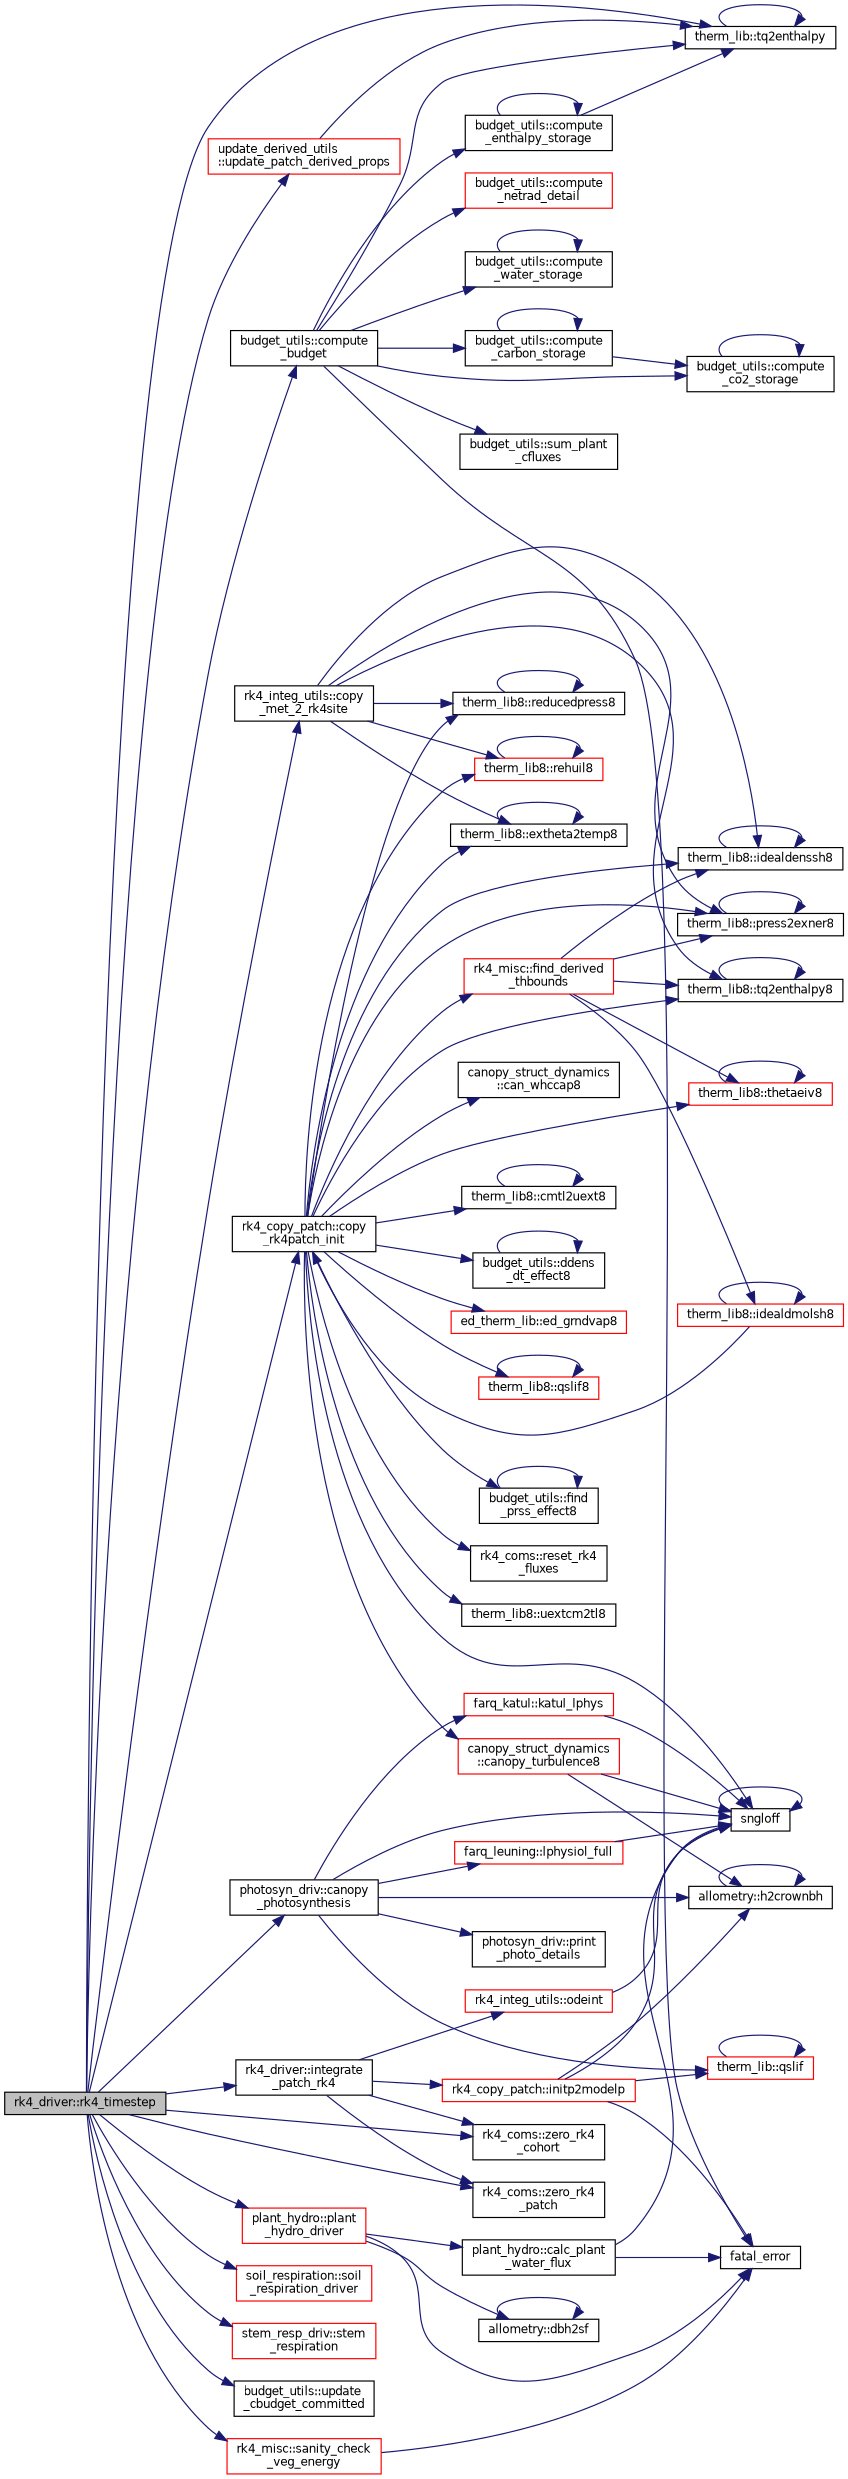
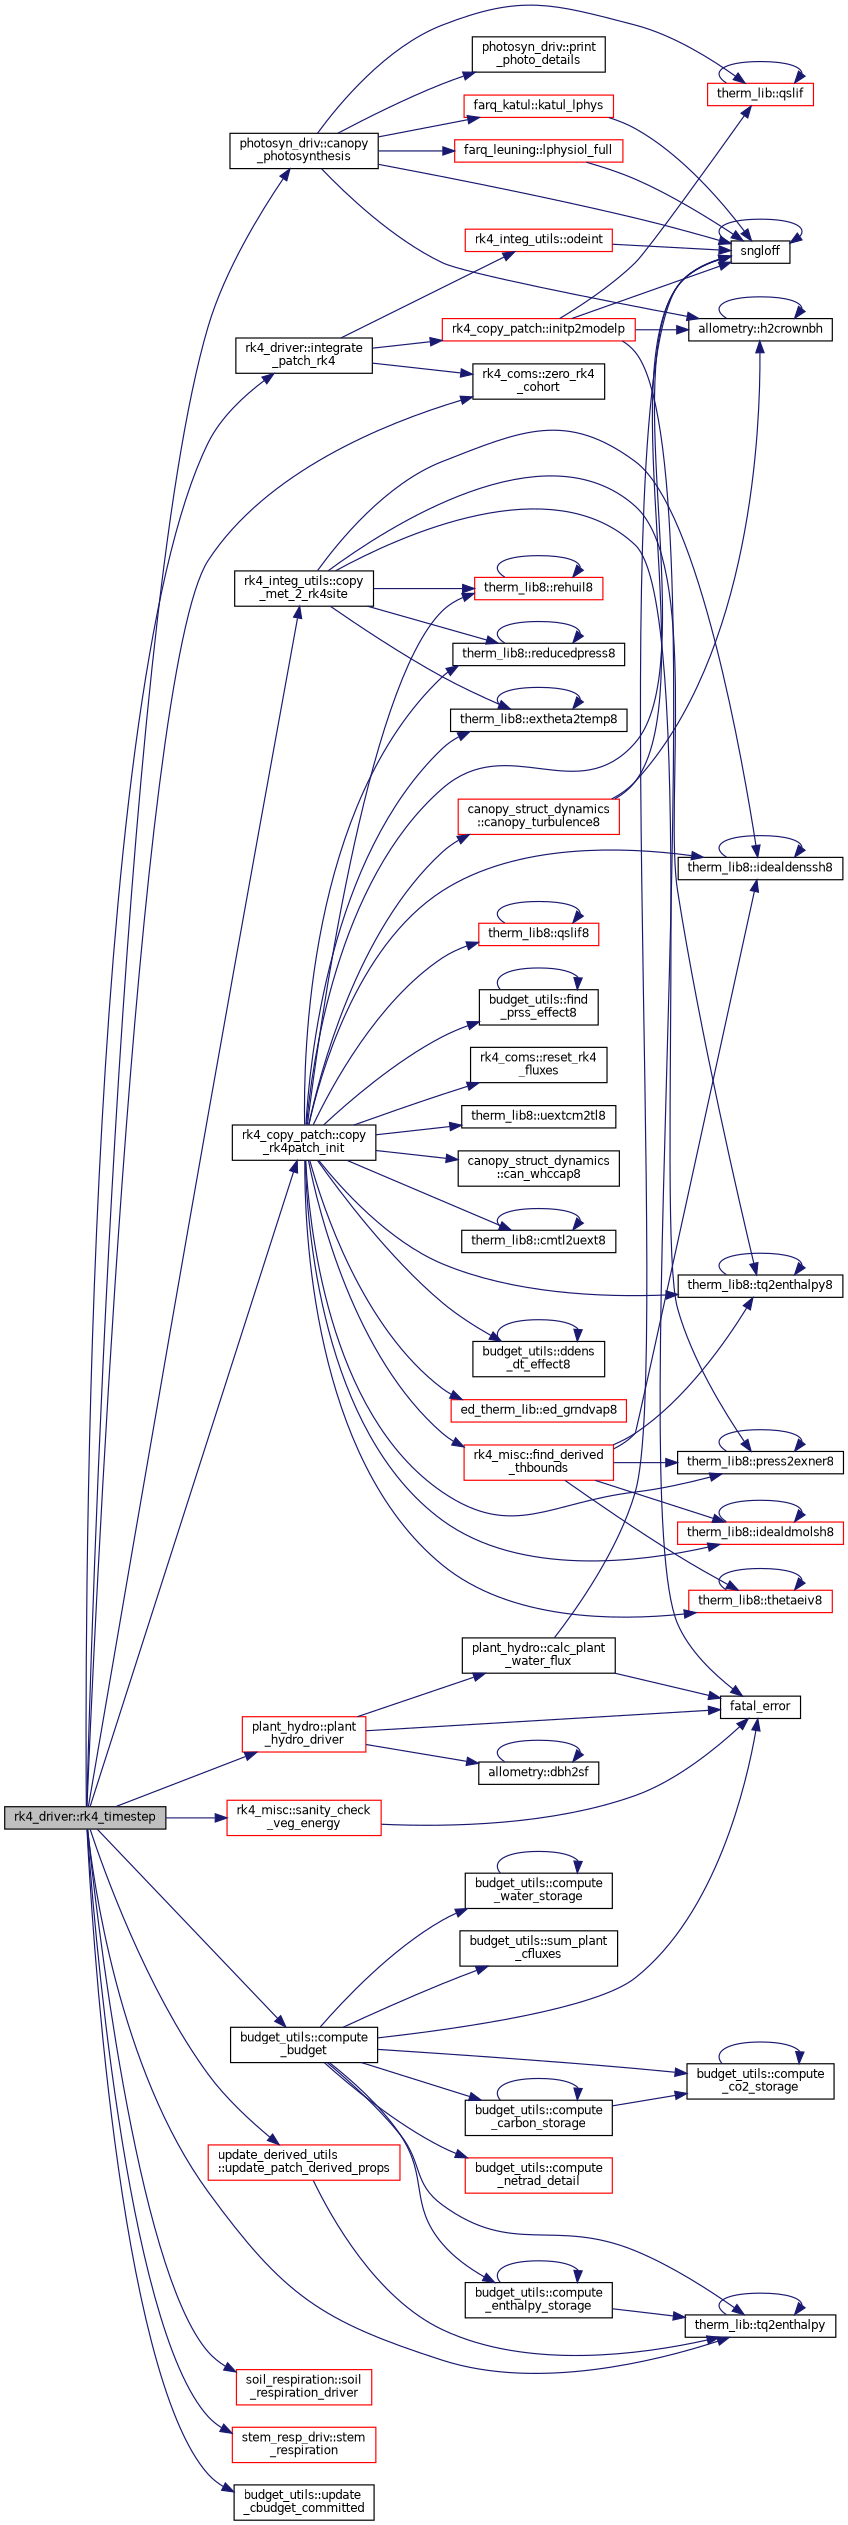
(512, 1434) -> (399, 1478)
(539, 2200) -> none
